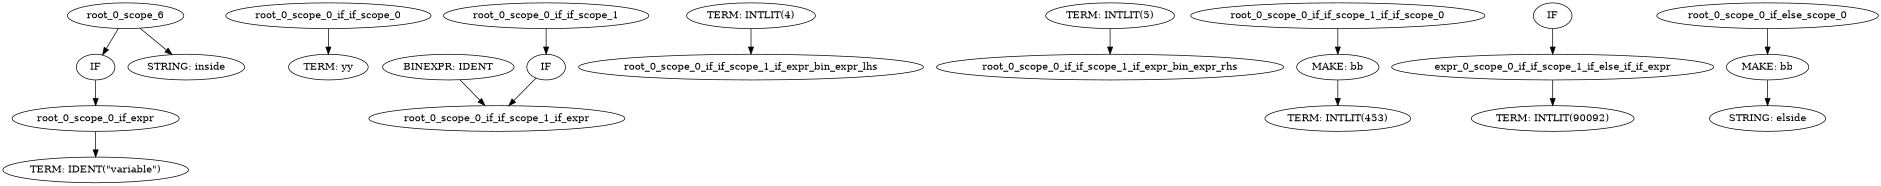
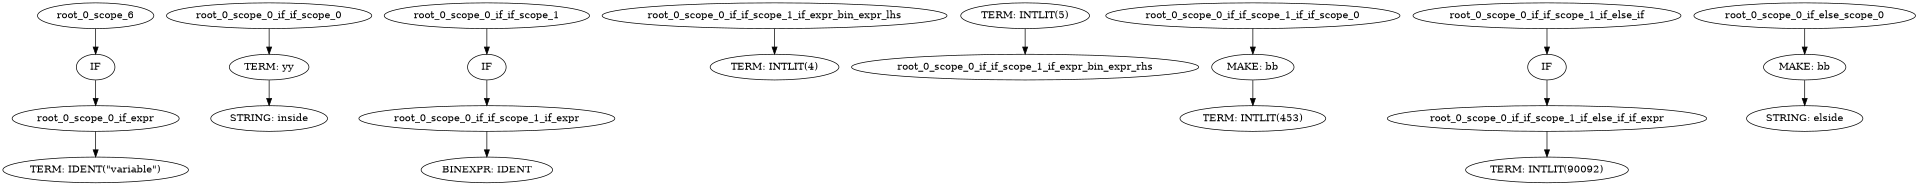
none -> (1547, 16)
(751, 38) -> (775, 38)
(153, 39) -> (269, 89)
(1553, 67) -> (1547, 119)
(470, 90) -> (487, 141)
